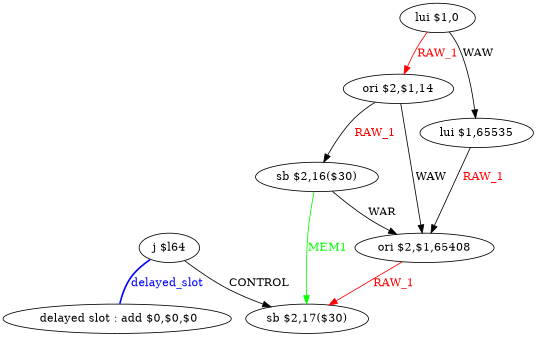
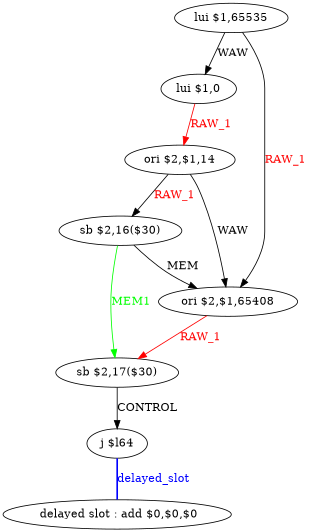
(467, 69) -> (217, 50)
(382, 212) -> (183, 266)
(222, 286) -> (117, 404)
